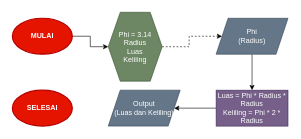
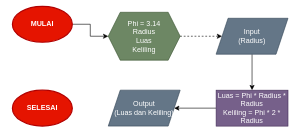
(42, 36) -> (42, 24)
(252, 36) -> (252, 36)
(135, 47) -> (144, 36)
